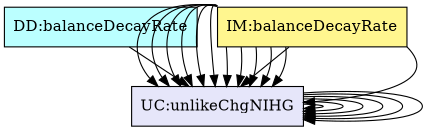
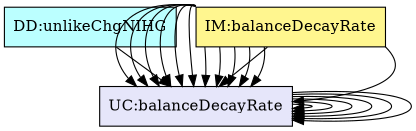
(101, 27) -> (90, 27)
(218, 106) -> (196, 106)
